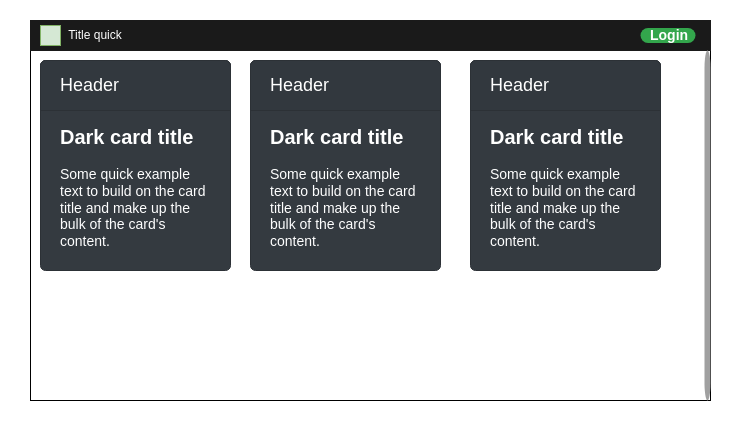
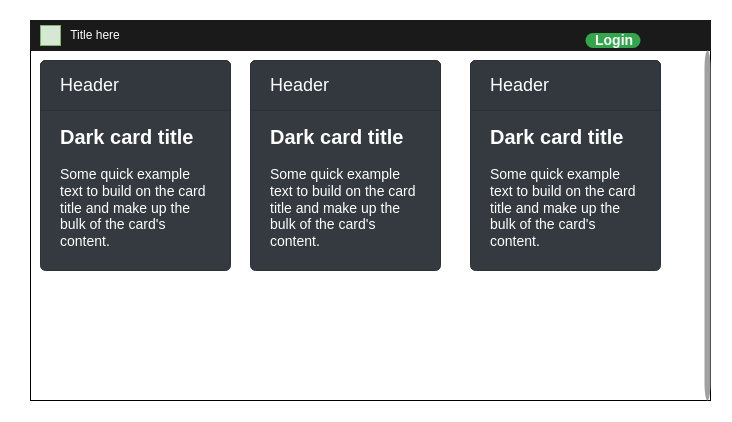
(96, 36) -> (96, 36)
(668, 36) -> (613, 41)
